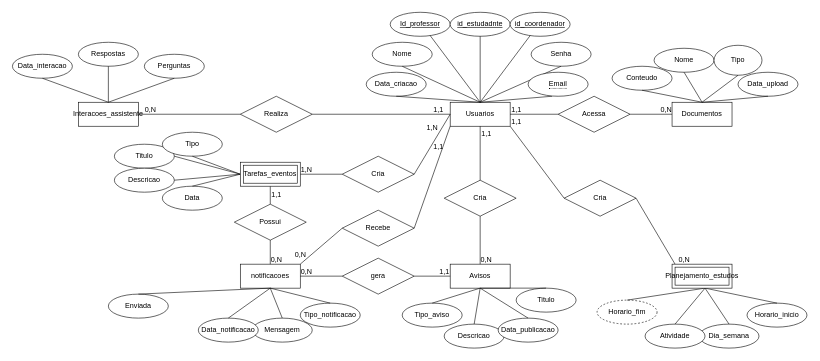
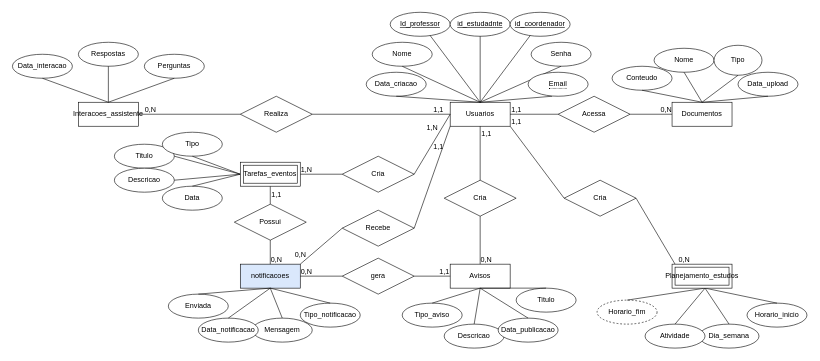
(270, 276) -> (270, 276)
(138, 306) -> (198, 306)
